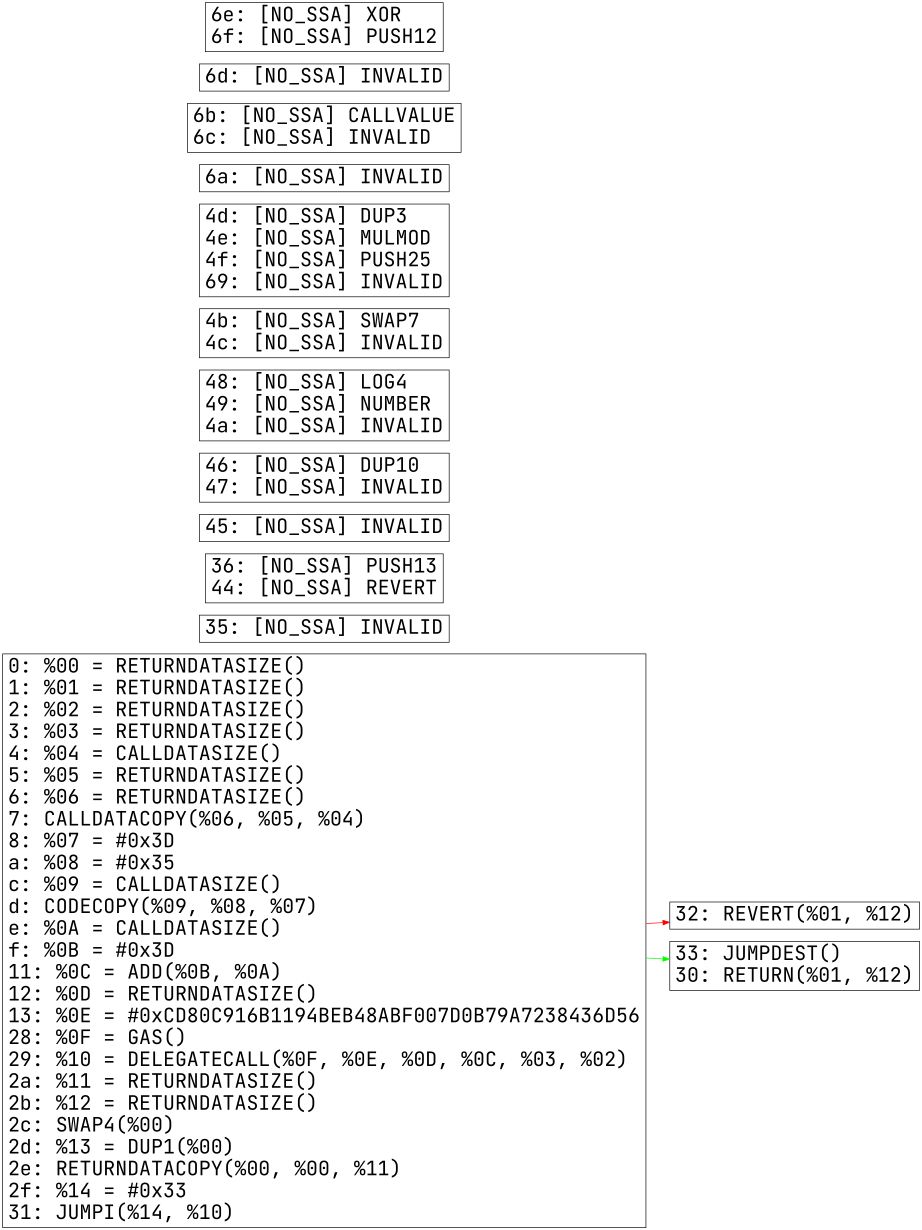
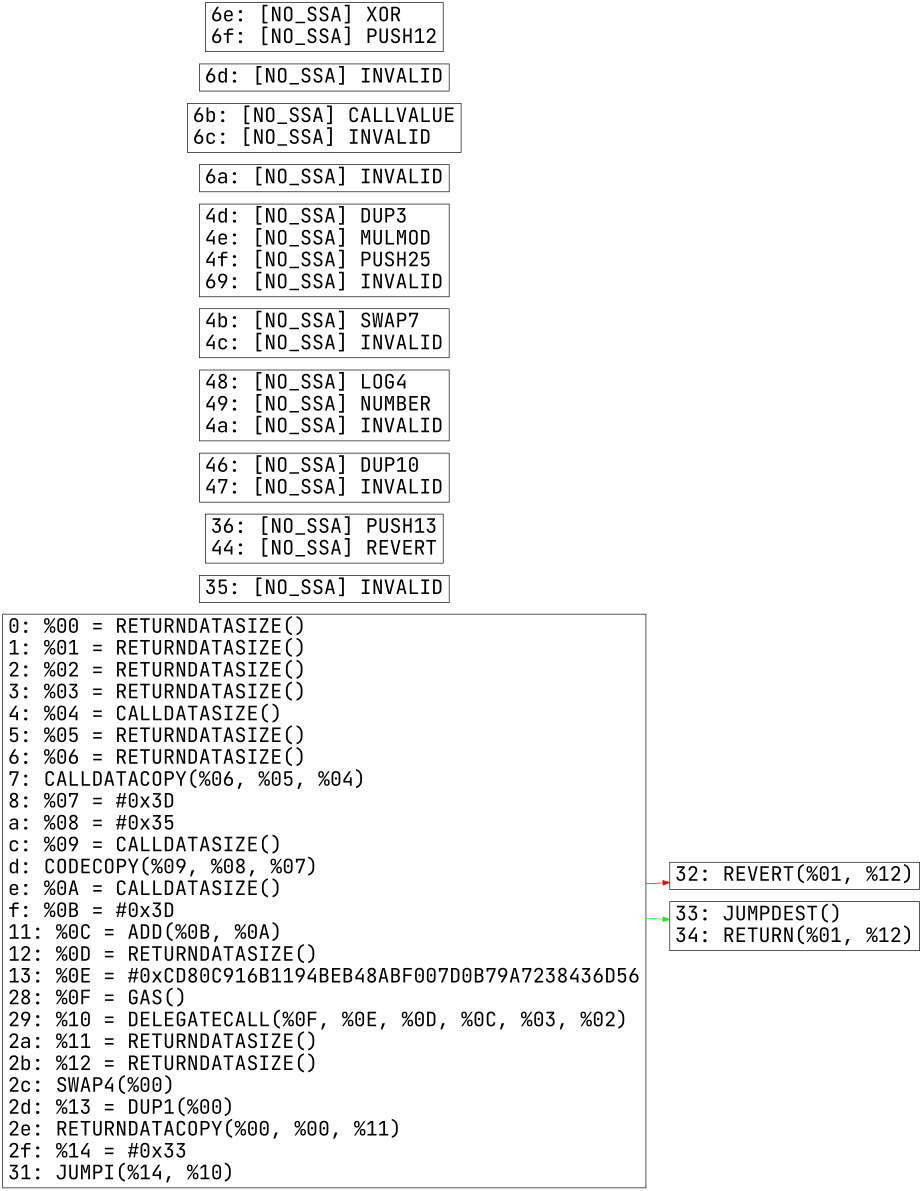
(324, 528) -> none
(795, 966) -> (795, 926)
